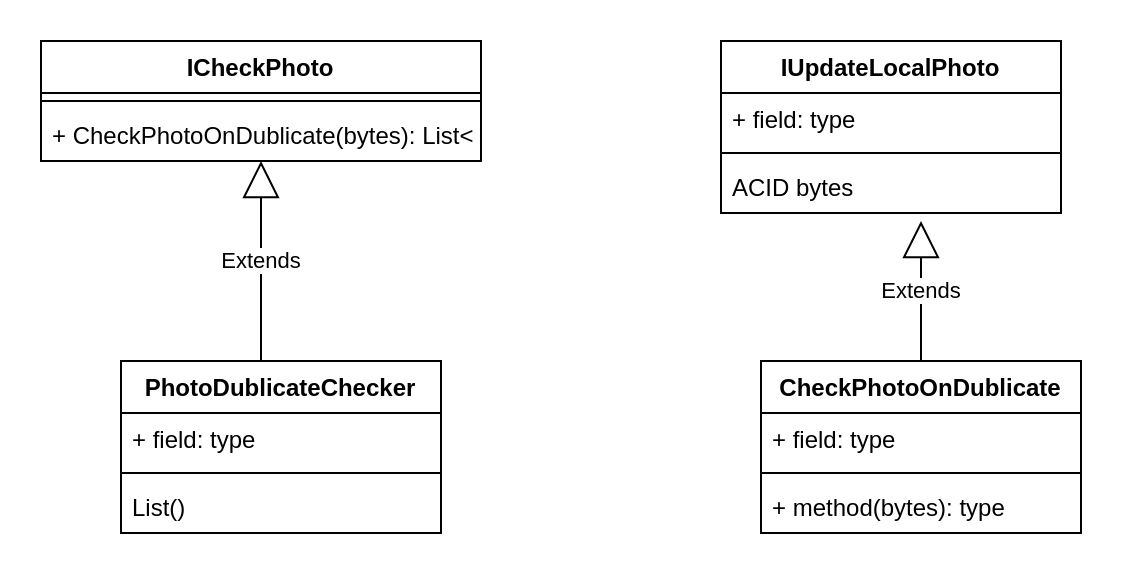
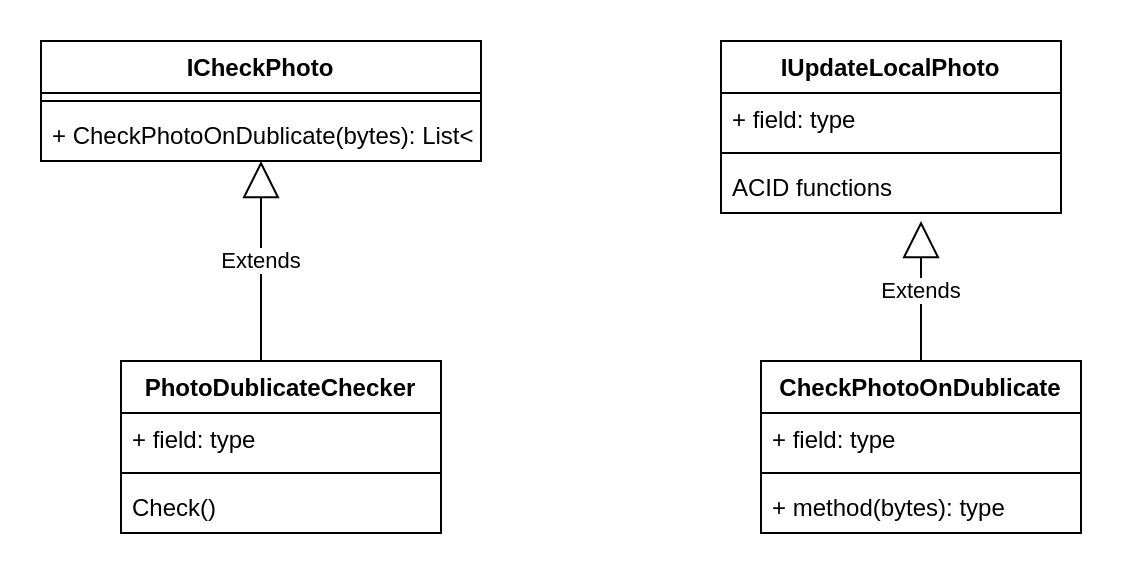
(796, 188) -> (820, 188)
(169, 508) -> (179, 508)
